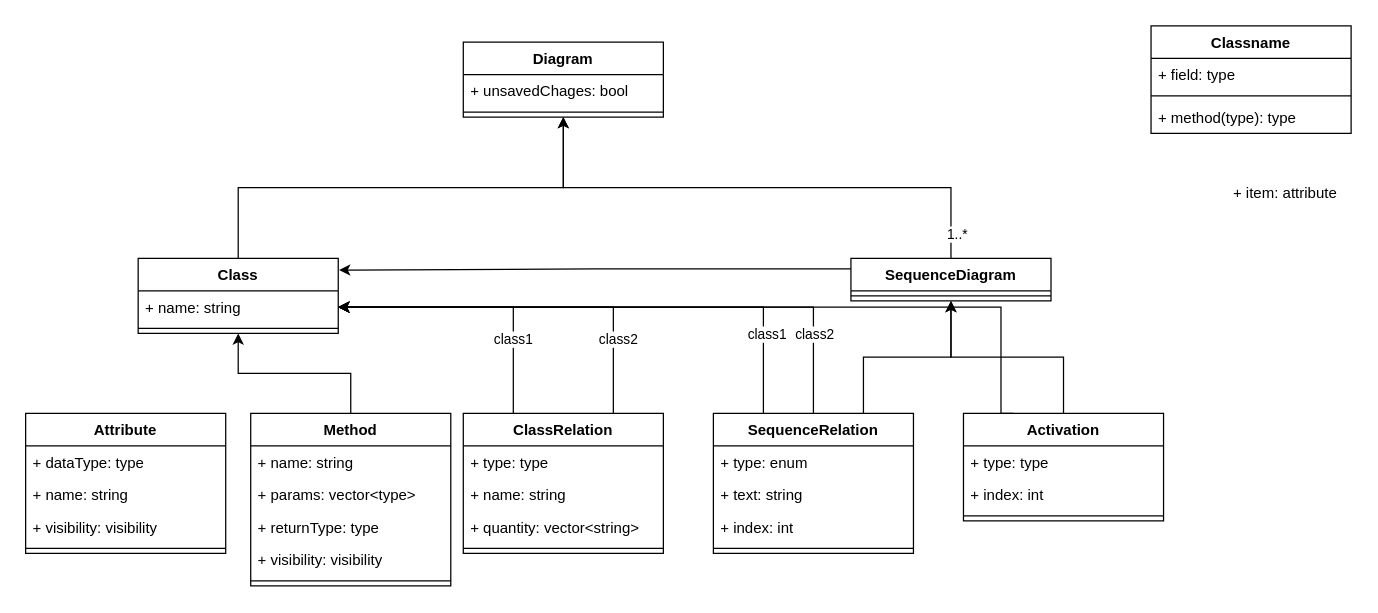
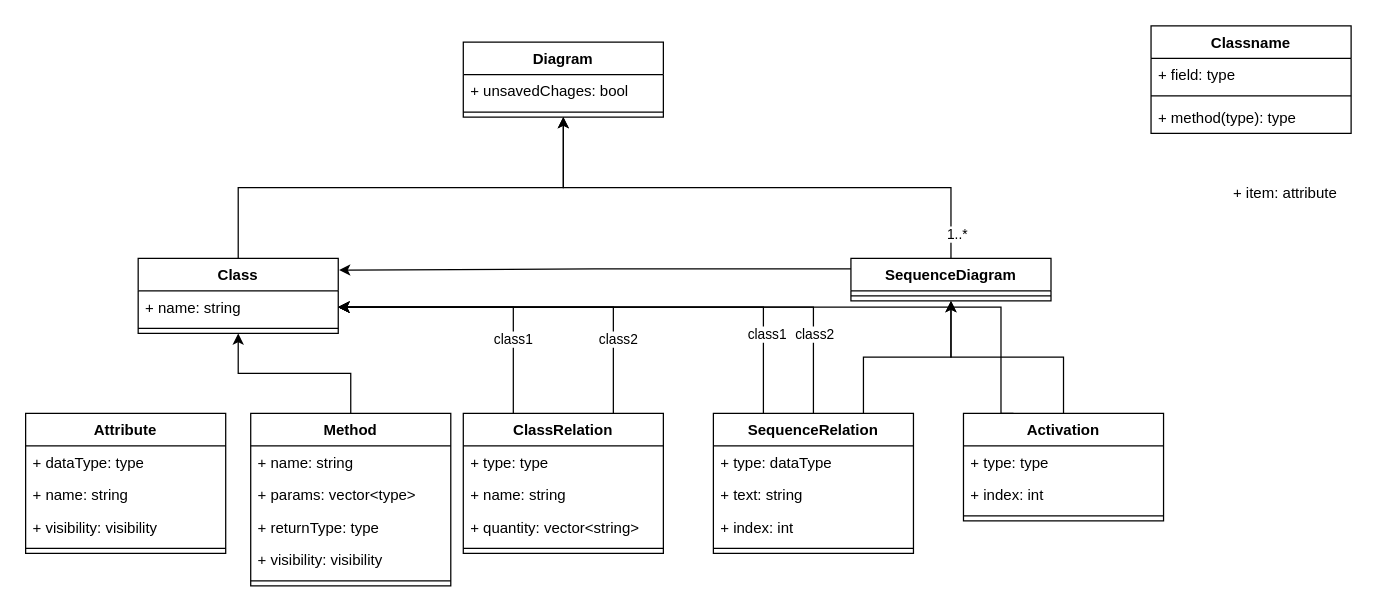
(765, 463) -> (781, 463)
